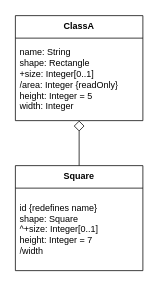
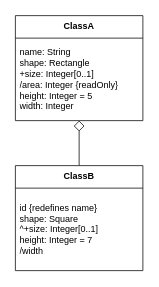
(79, 176) -> (79, 176)
